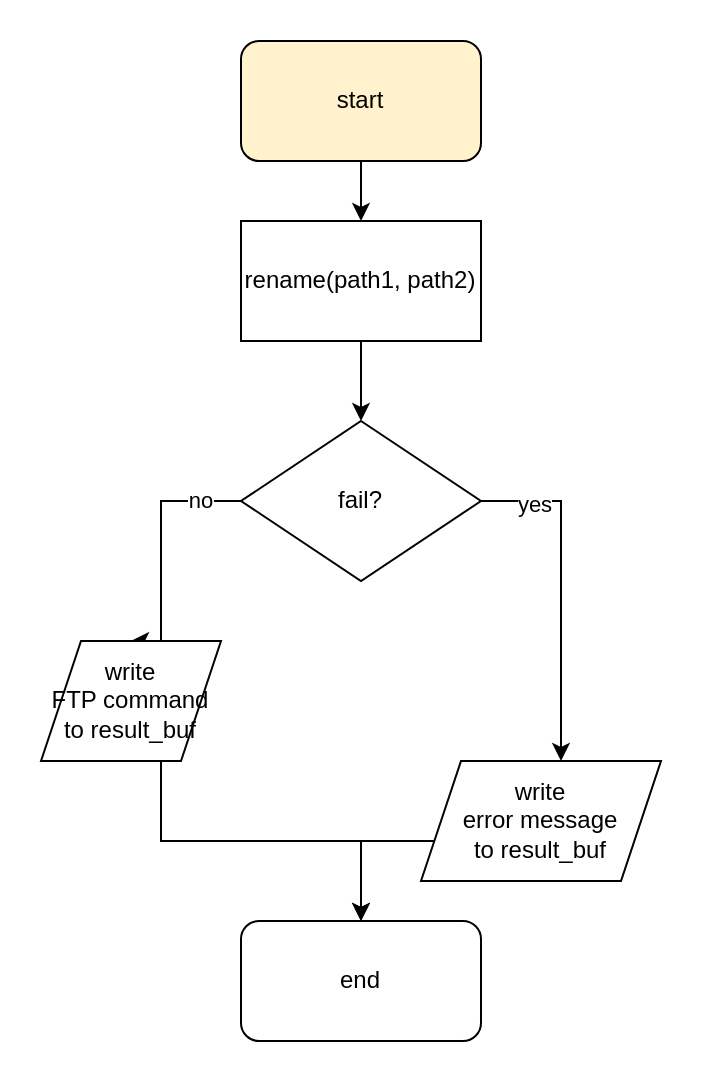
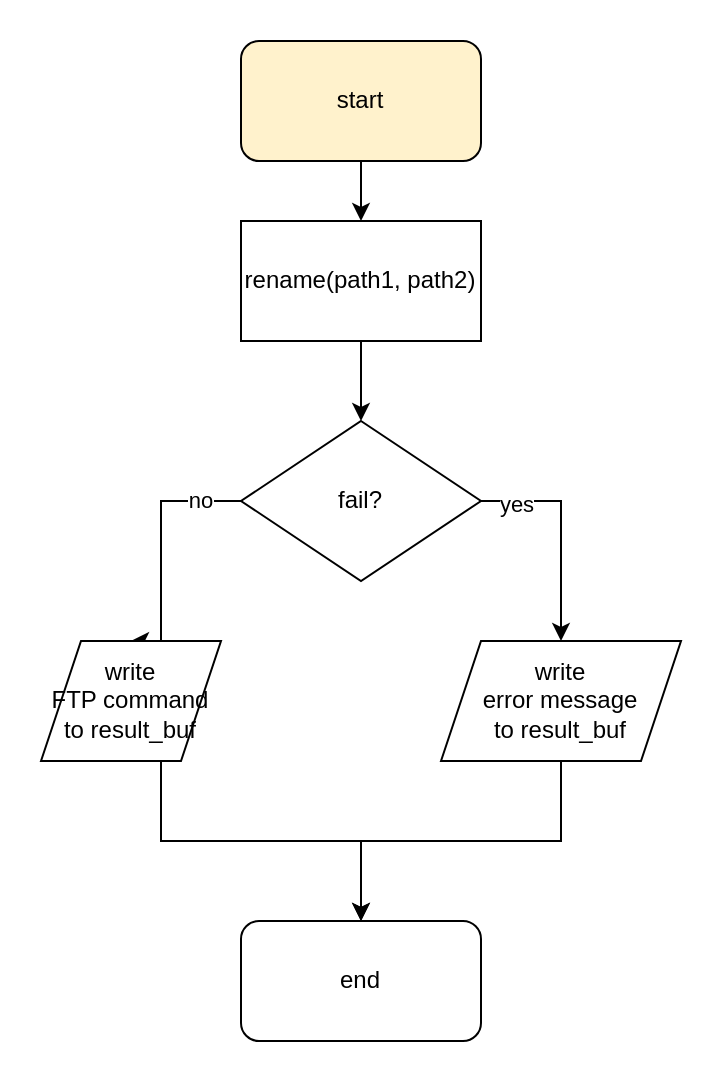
(541, 821) -> (561, 701)
